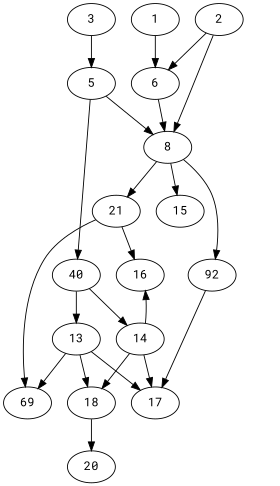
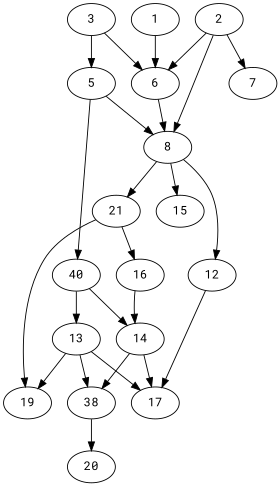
none -> (120, 48)
none -> (253, 83)
(212, 275) -> (212, 275)
(146, 311) -> (134, 302)
(28, 403) -> (28, 403)
(91, 403) -> (91, 403)
